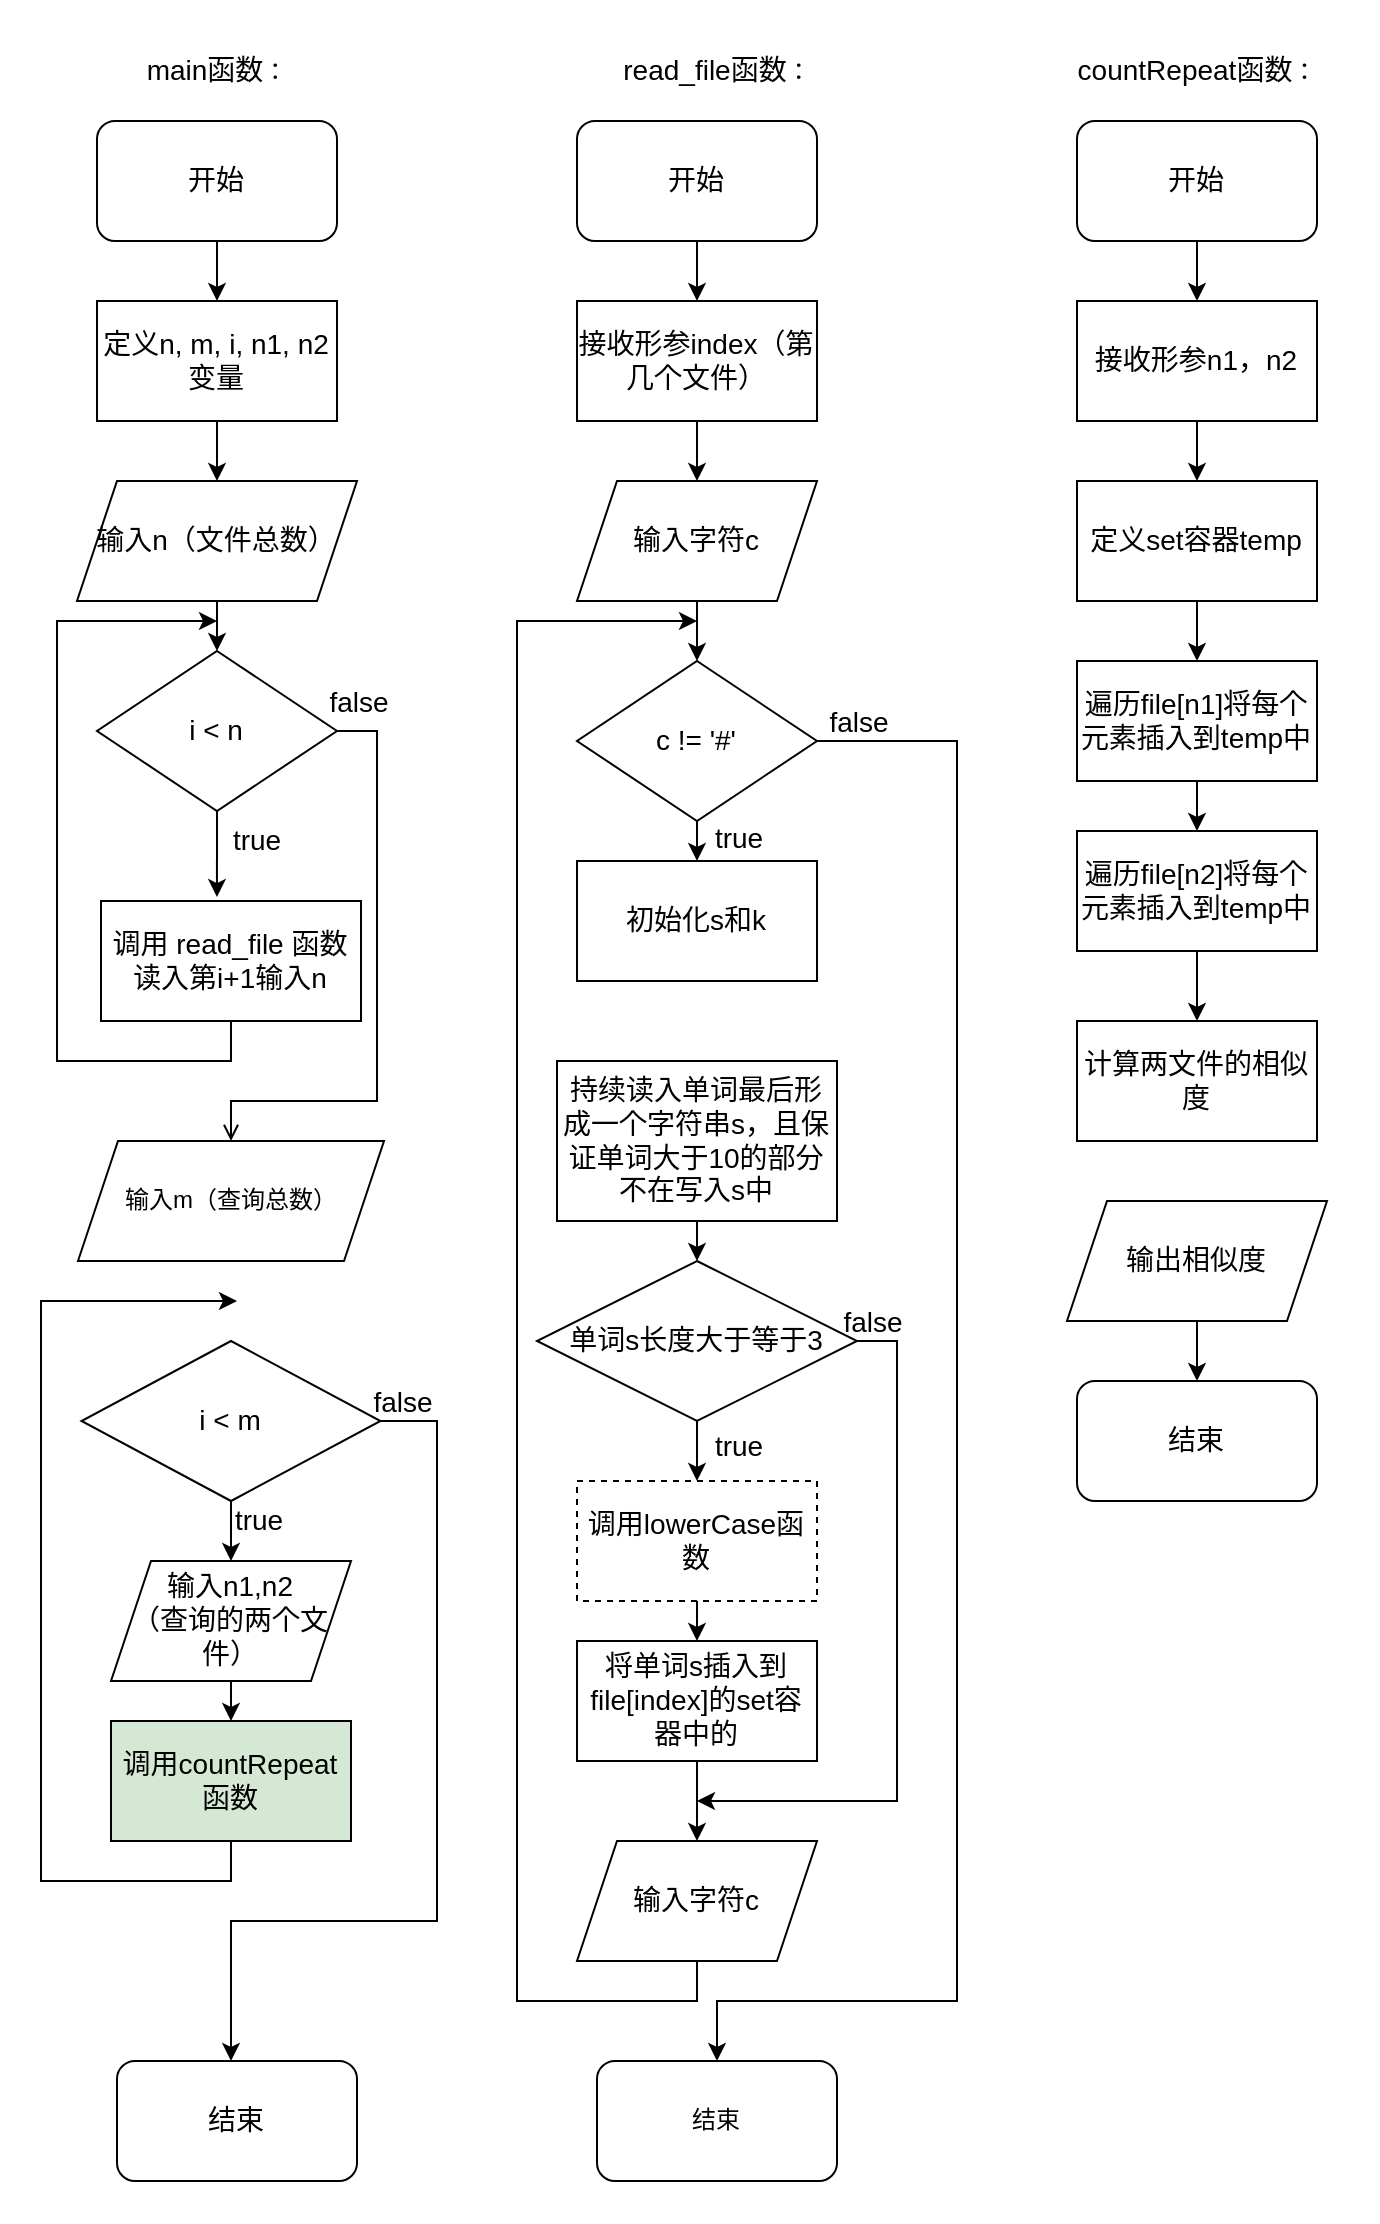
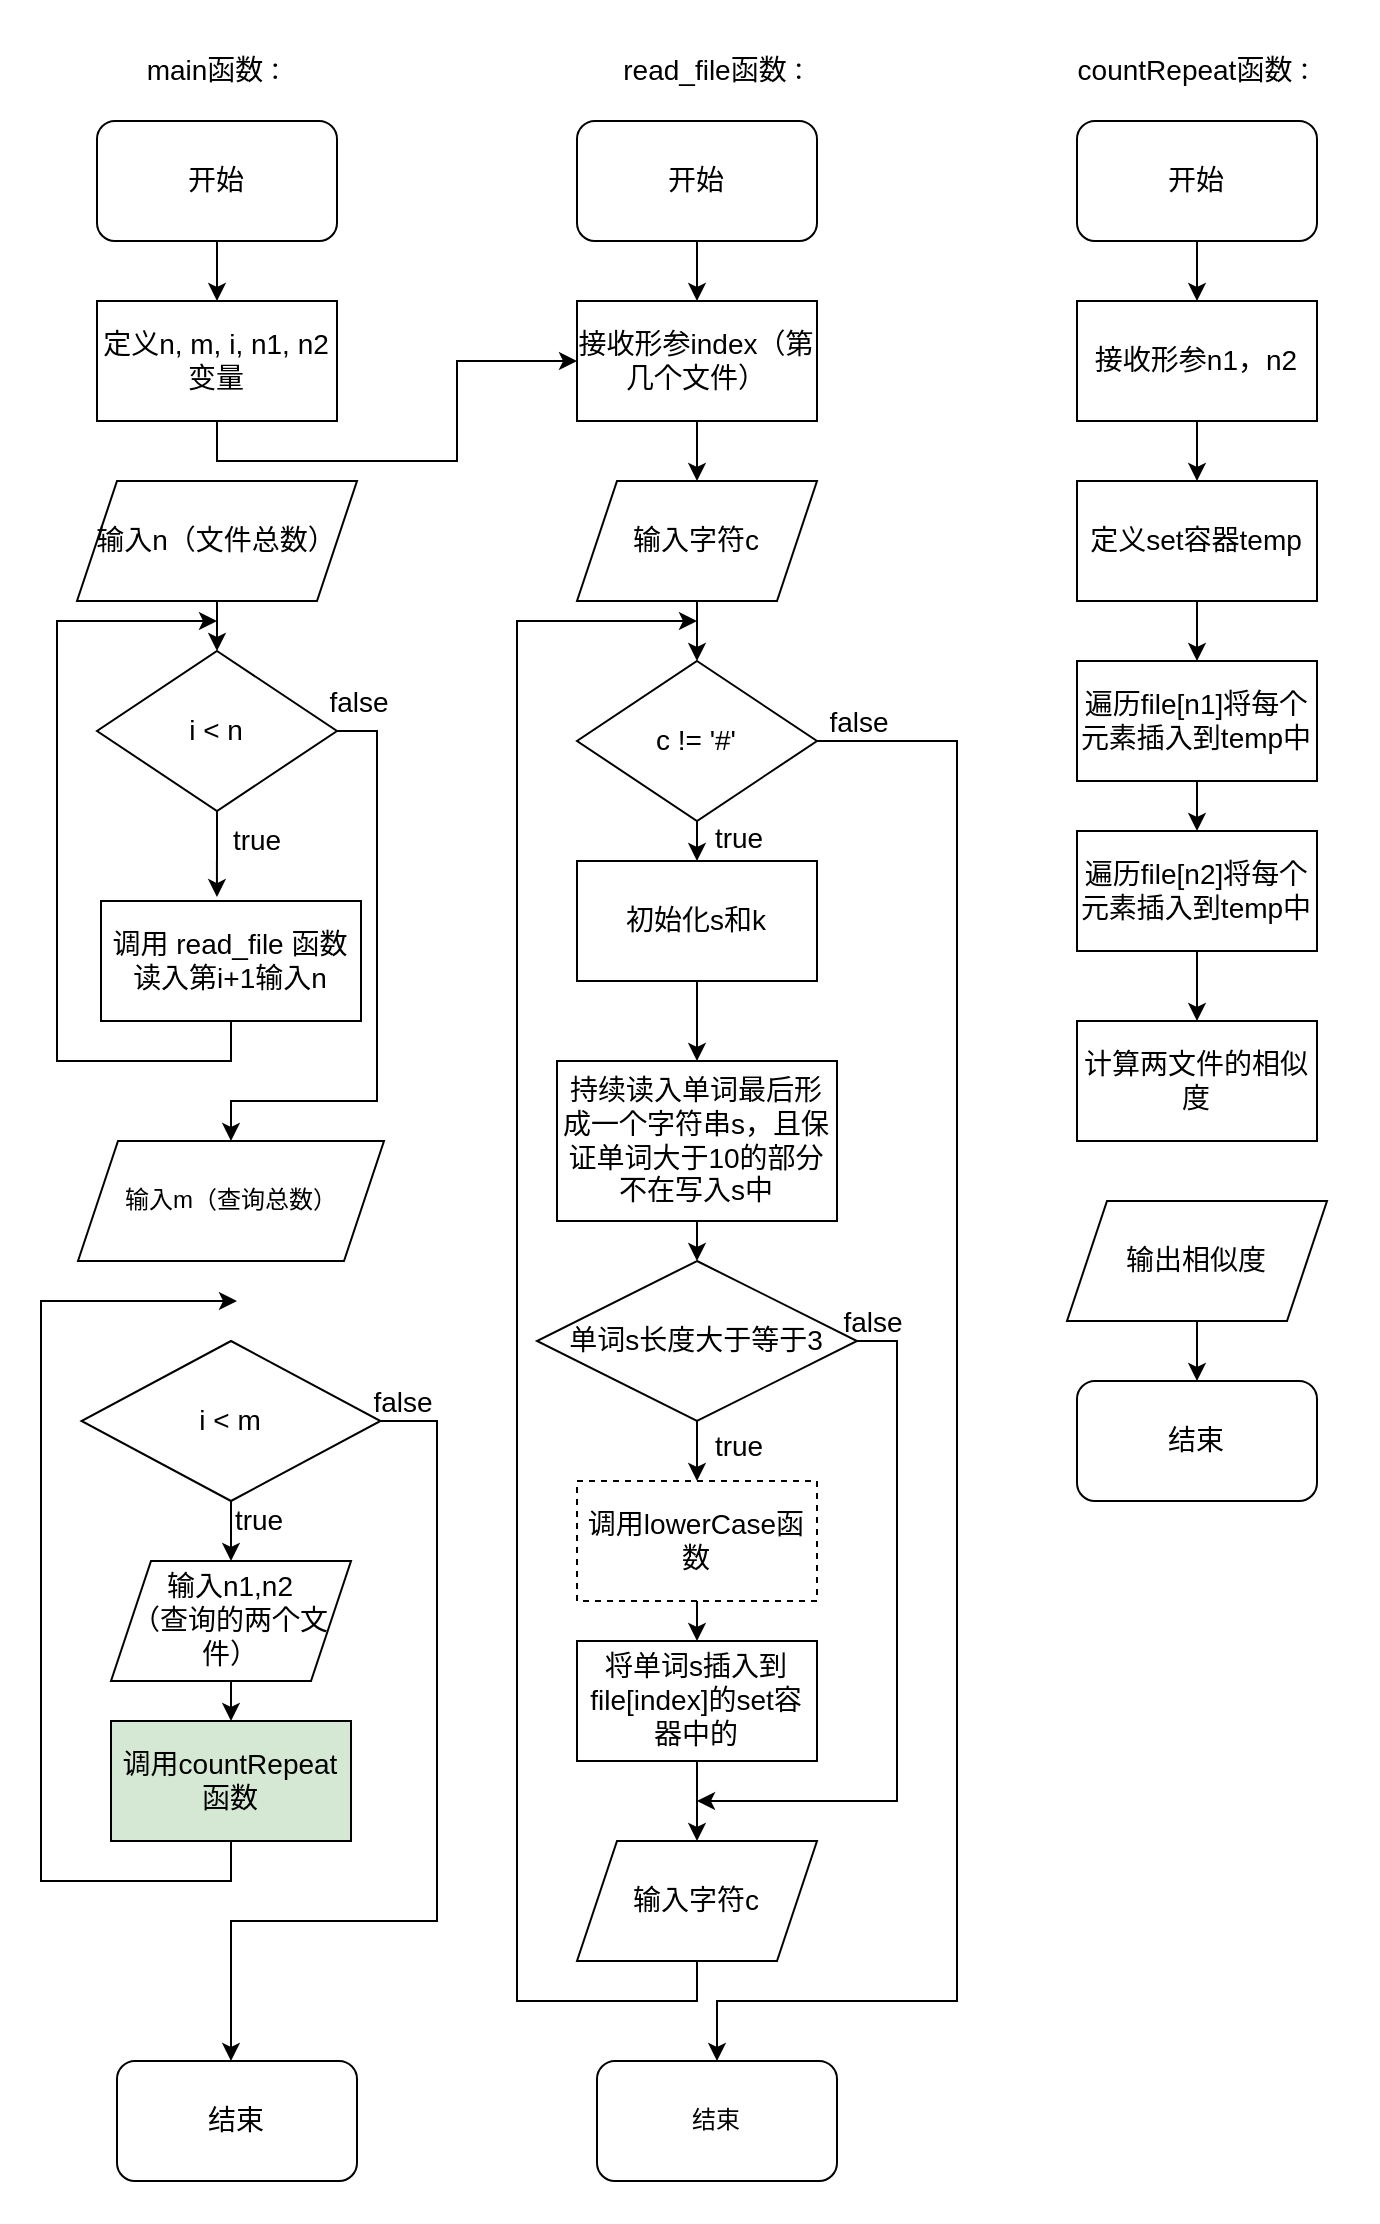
(217, 463) -> (439, 461)
none -> (697, 1014)
(231, 1129) -> (231, 1126)
